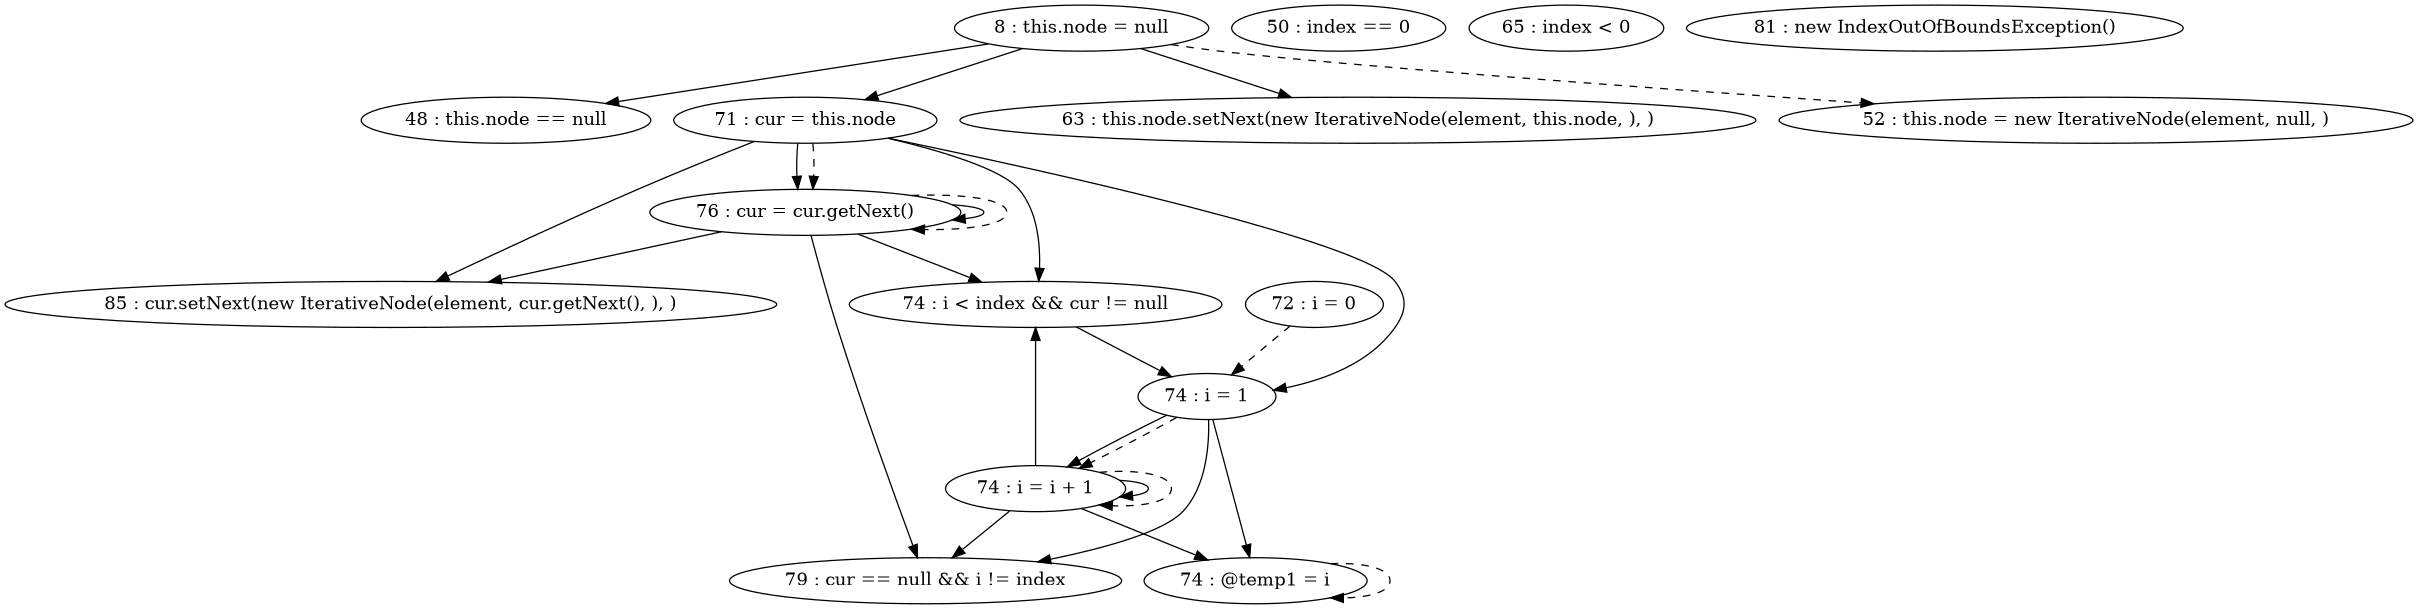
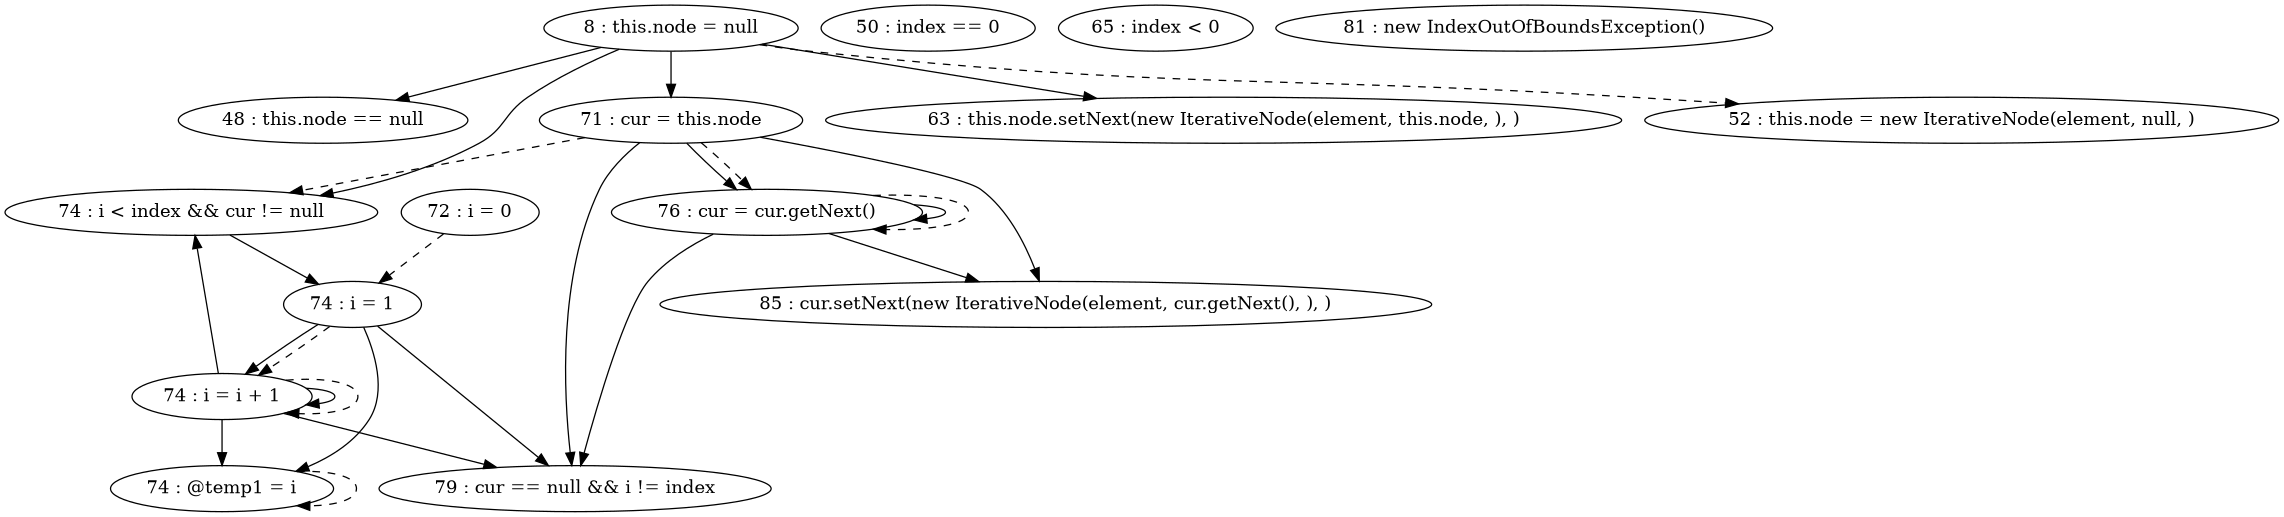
(995, 173) -> (465, 160)
(1232, 219) -> (571, 288)
(914, 256) -> (486, 139)
